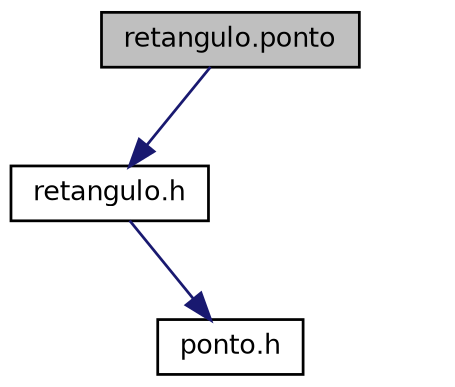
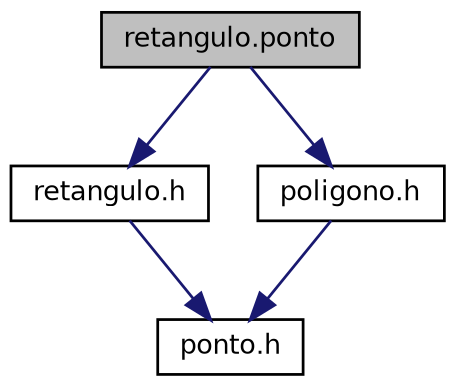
none -> (351, 193)
